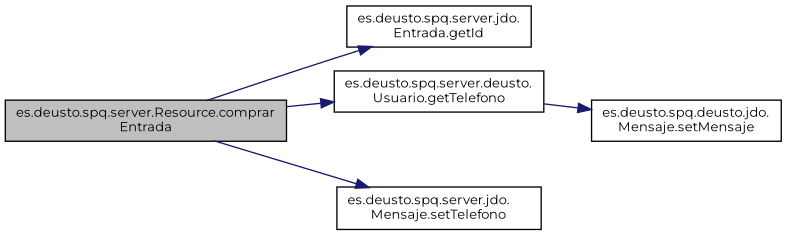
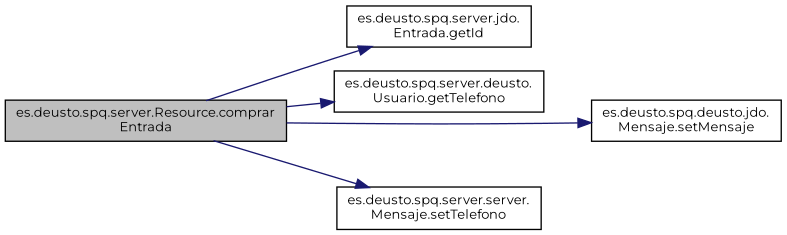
(561, 106) -> (432, 124)
(439, 208) -> (439, 208)
